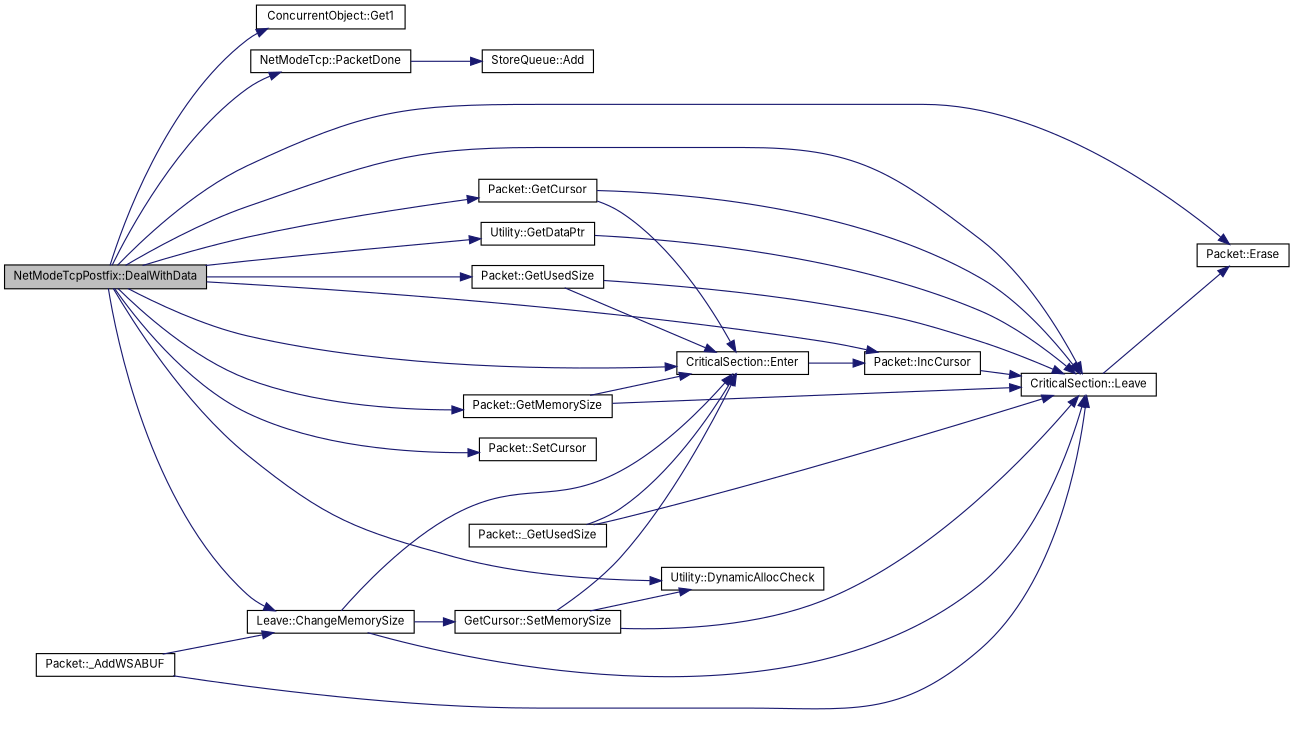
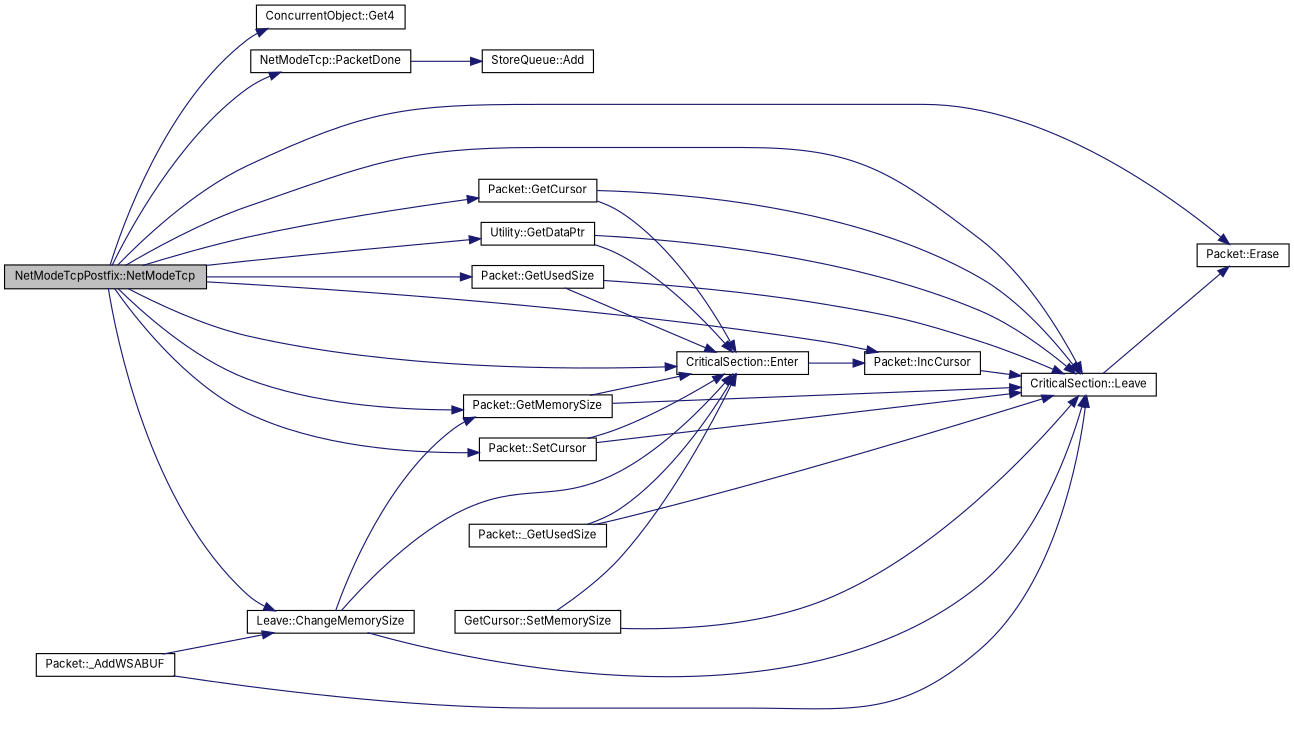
(331, 17) -> (331, 17)
(106, 277) -> (106, 277)
none -> (675, 294)
none -> (653, 414)
none -> (803, 418)
(743, 579) -> none
(429, 622) -> (386, 506)
